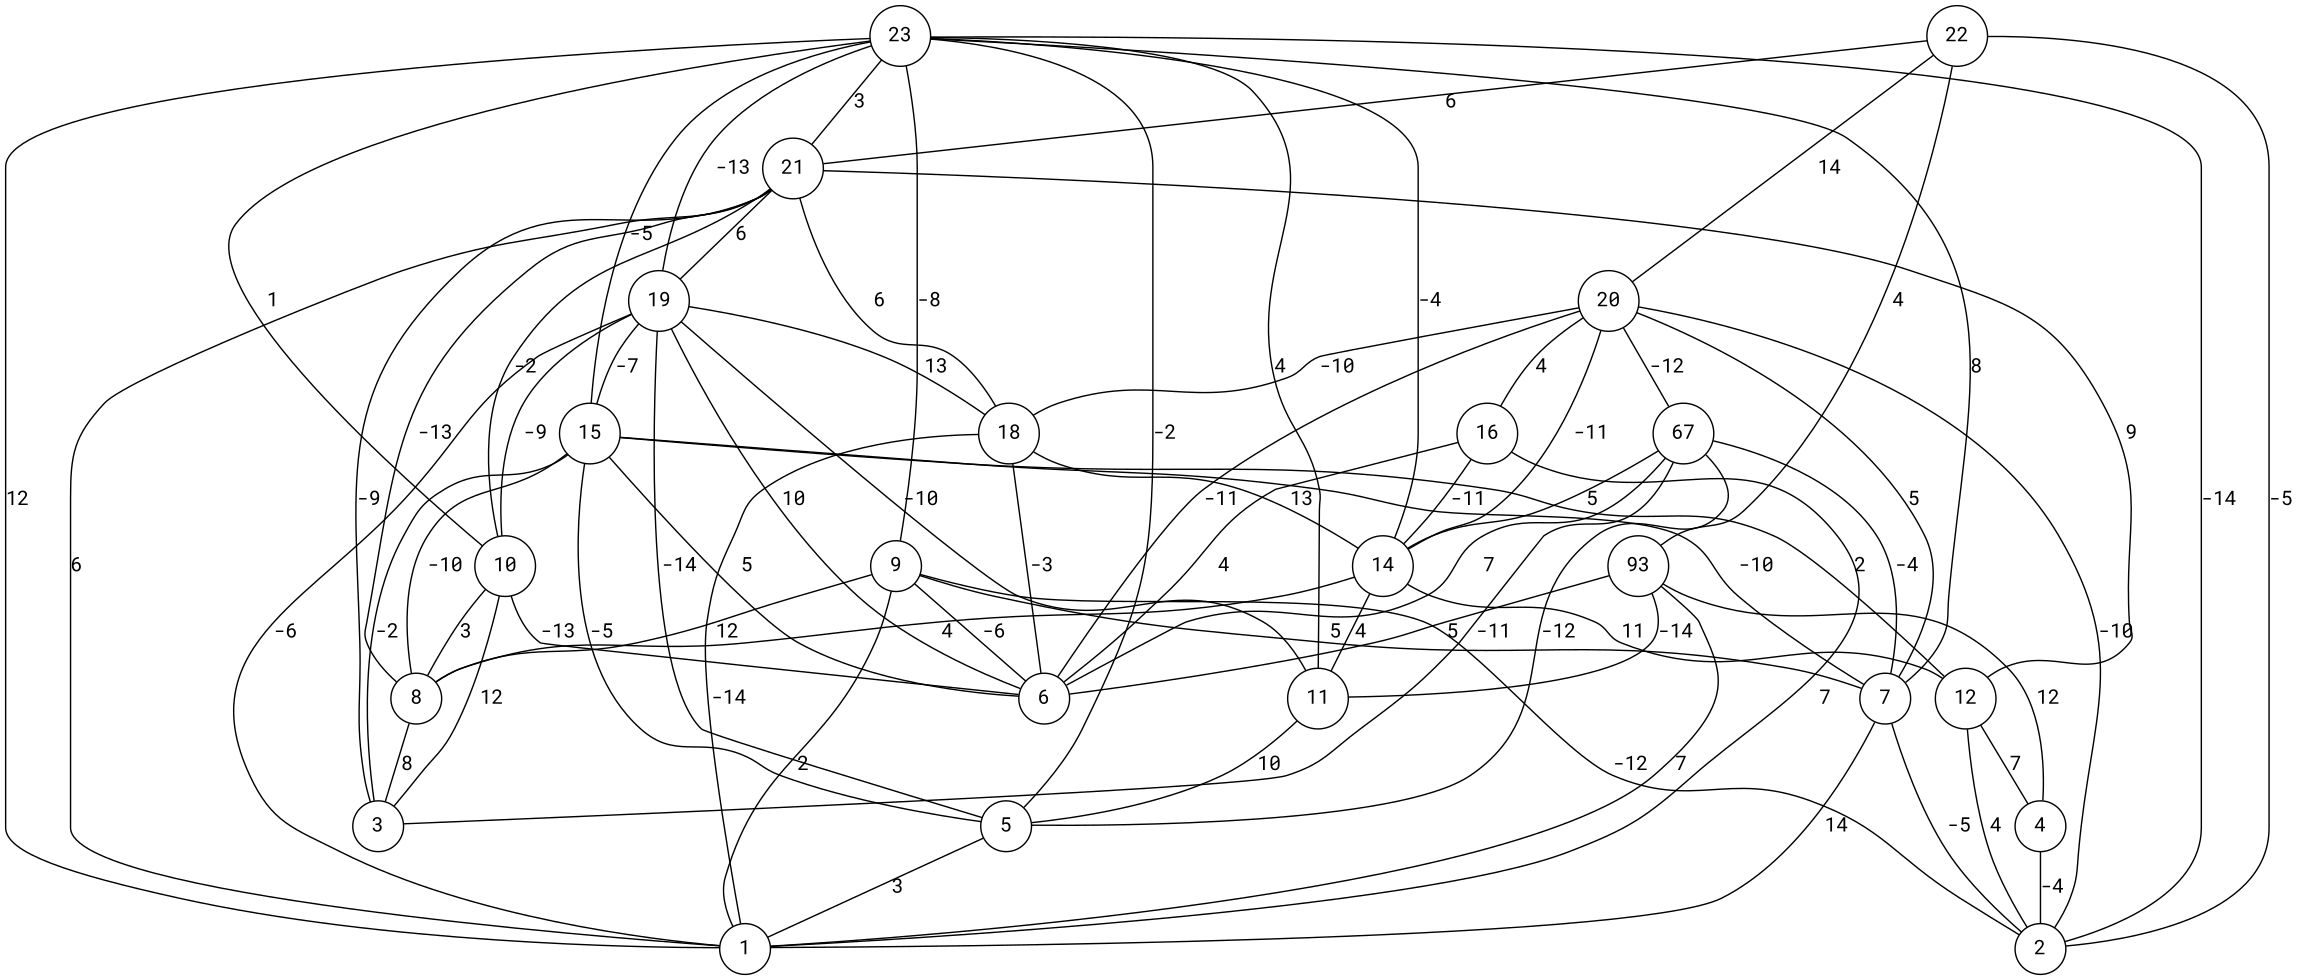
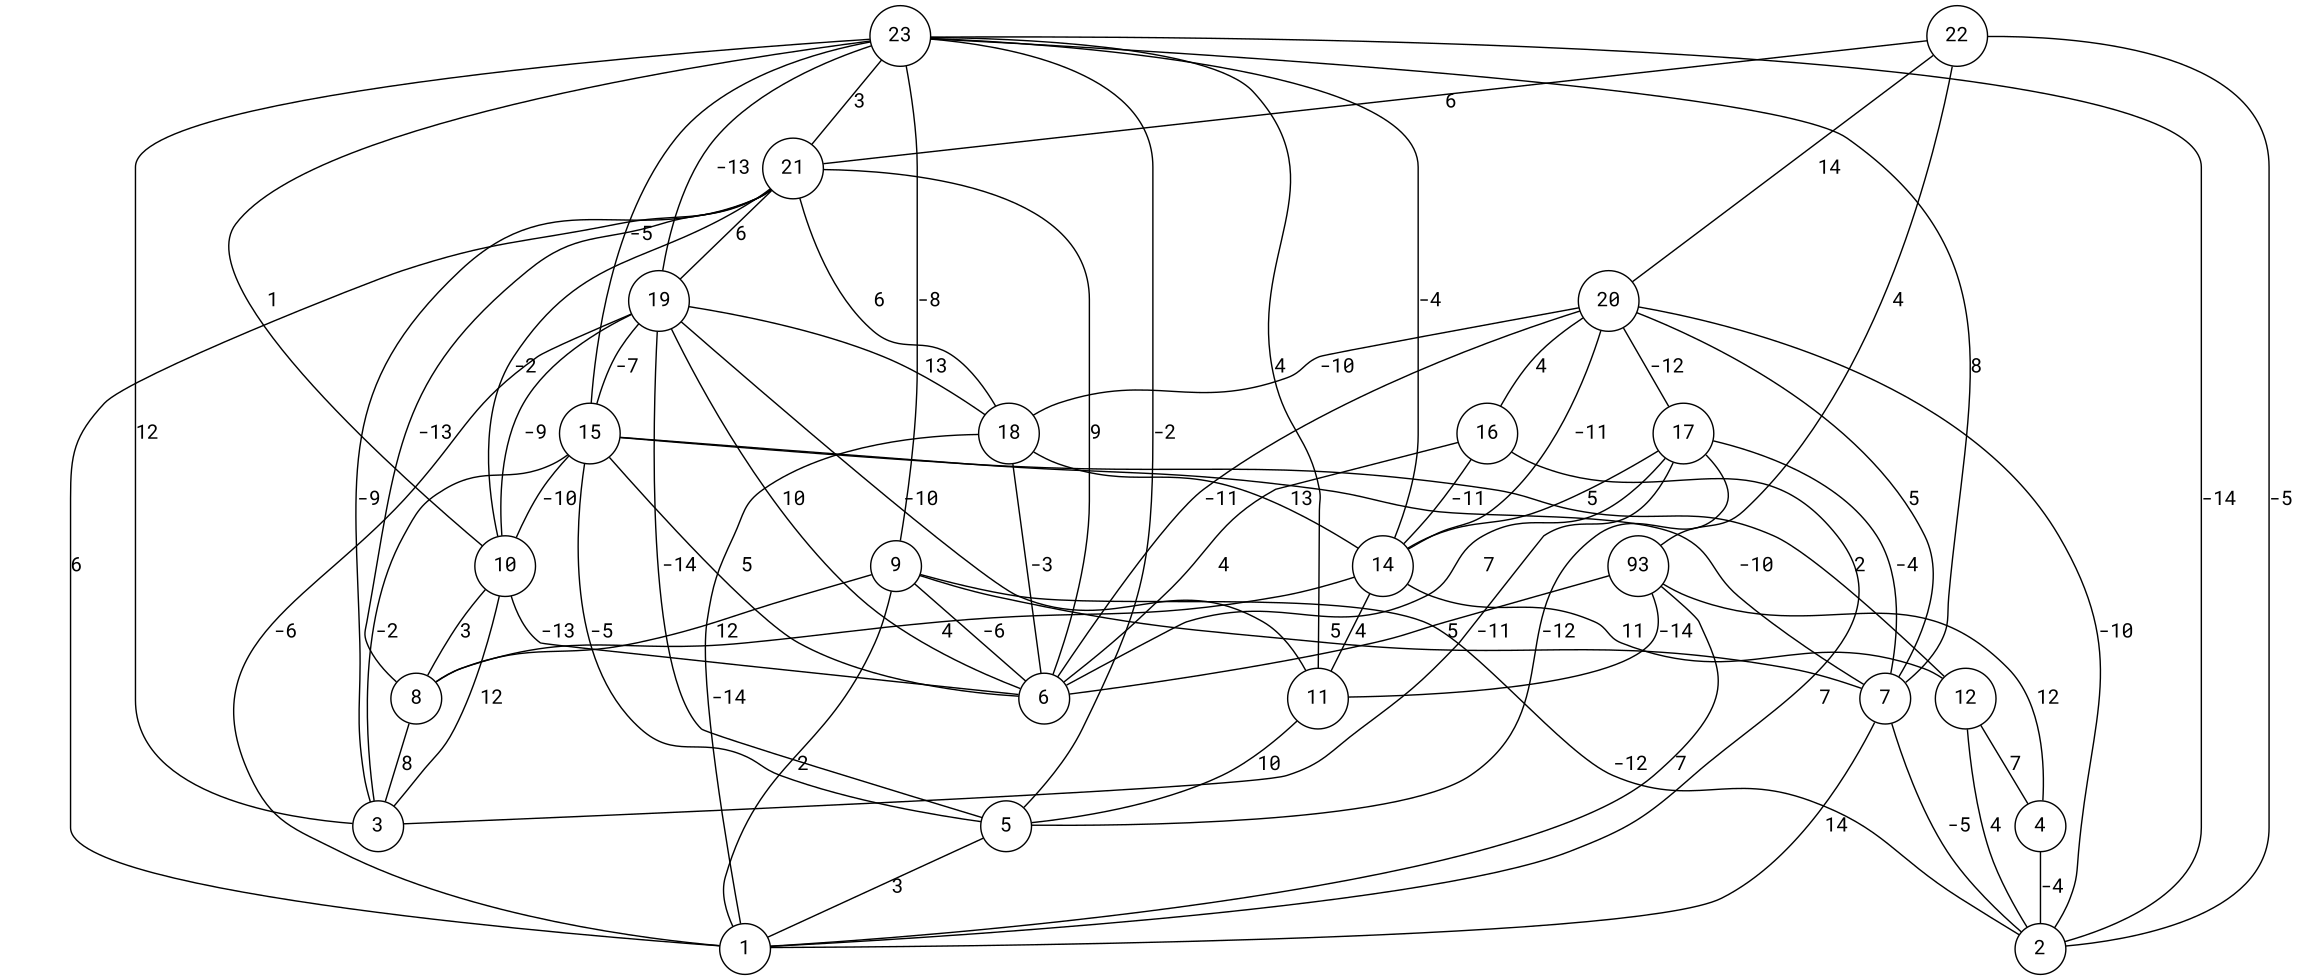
(1688, 228) -> (1089, 327)
(6, 423) -> (135, 192)
(1683, 434) -> (1683, 434)
(435, 526) -> (539, 494)
